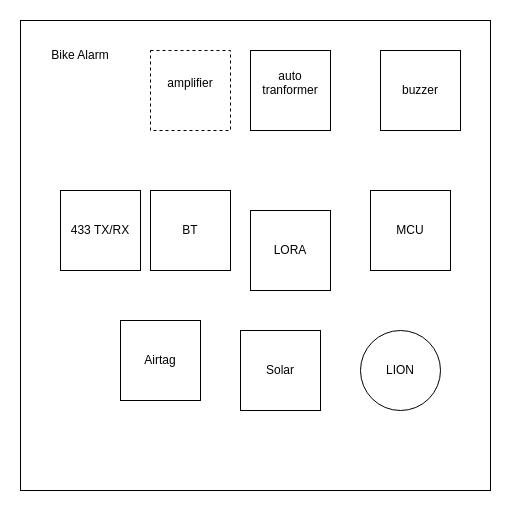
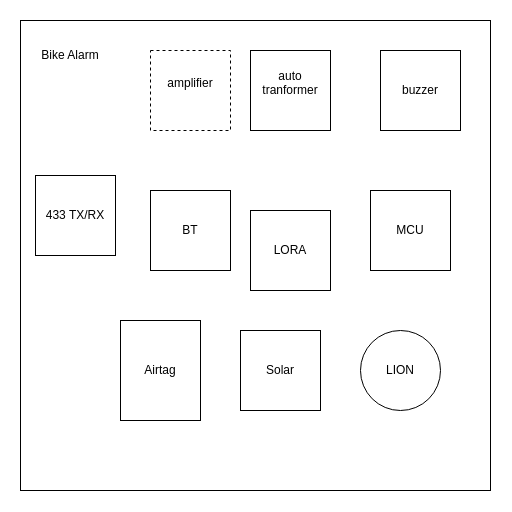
(81, 56) -> (71, 56)
(101, 231) -> (76, 216)
(161, 361) -> (161, 371)
